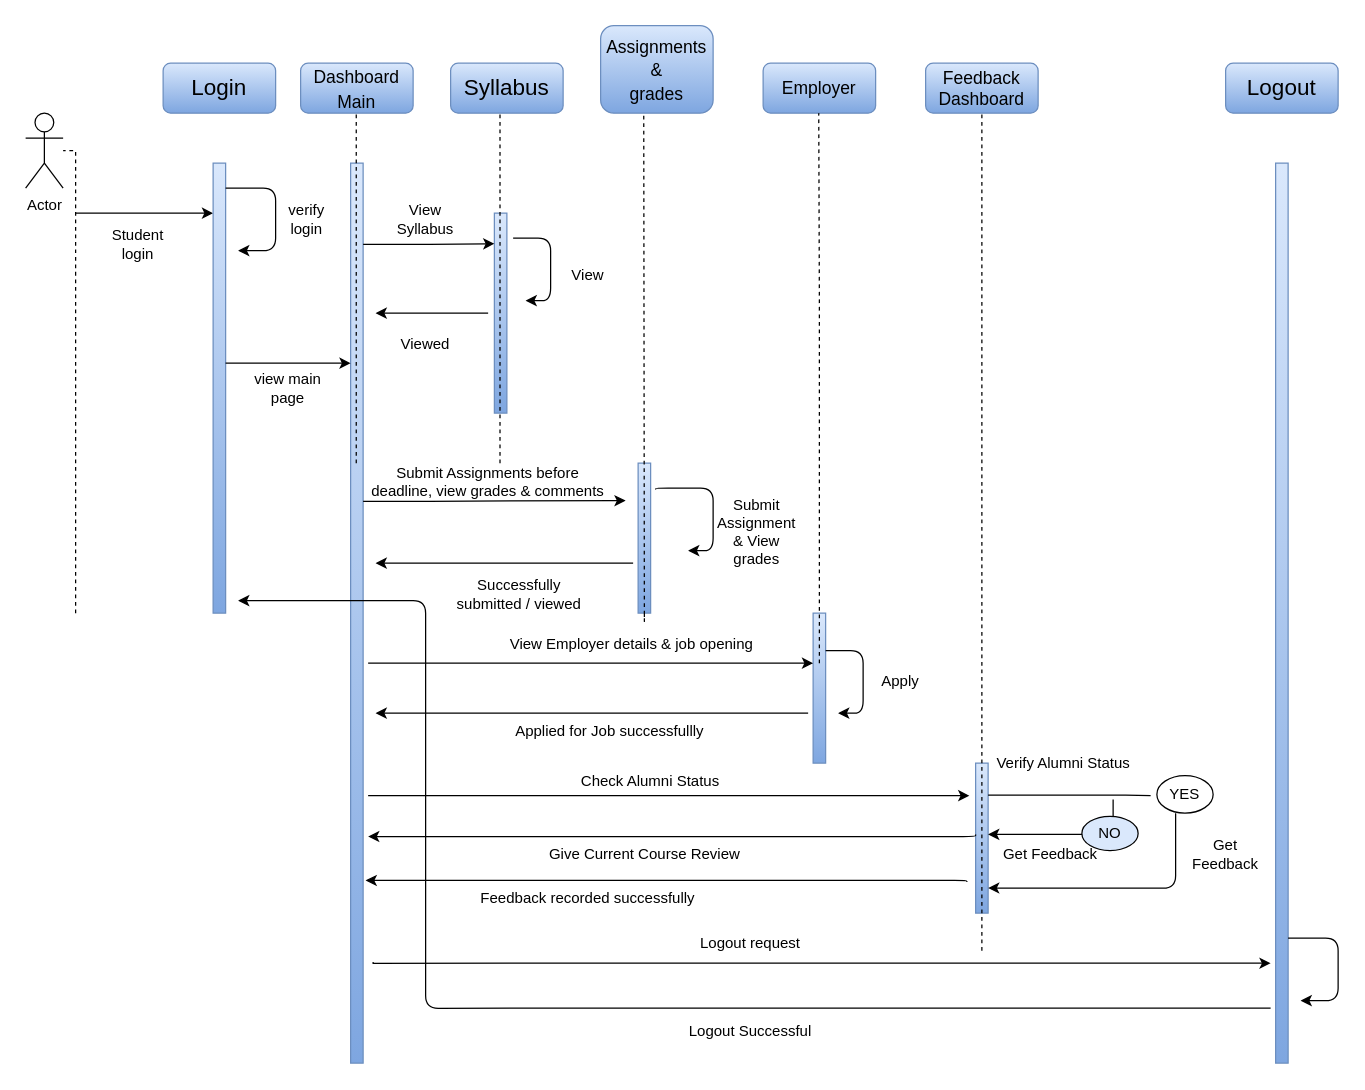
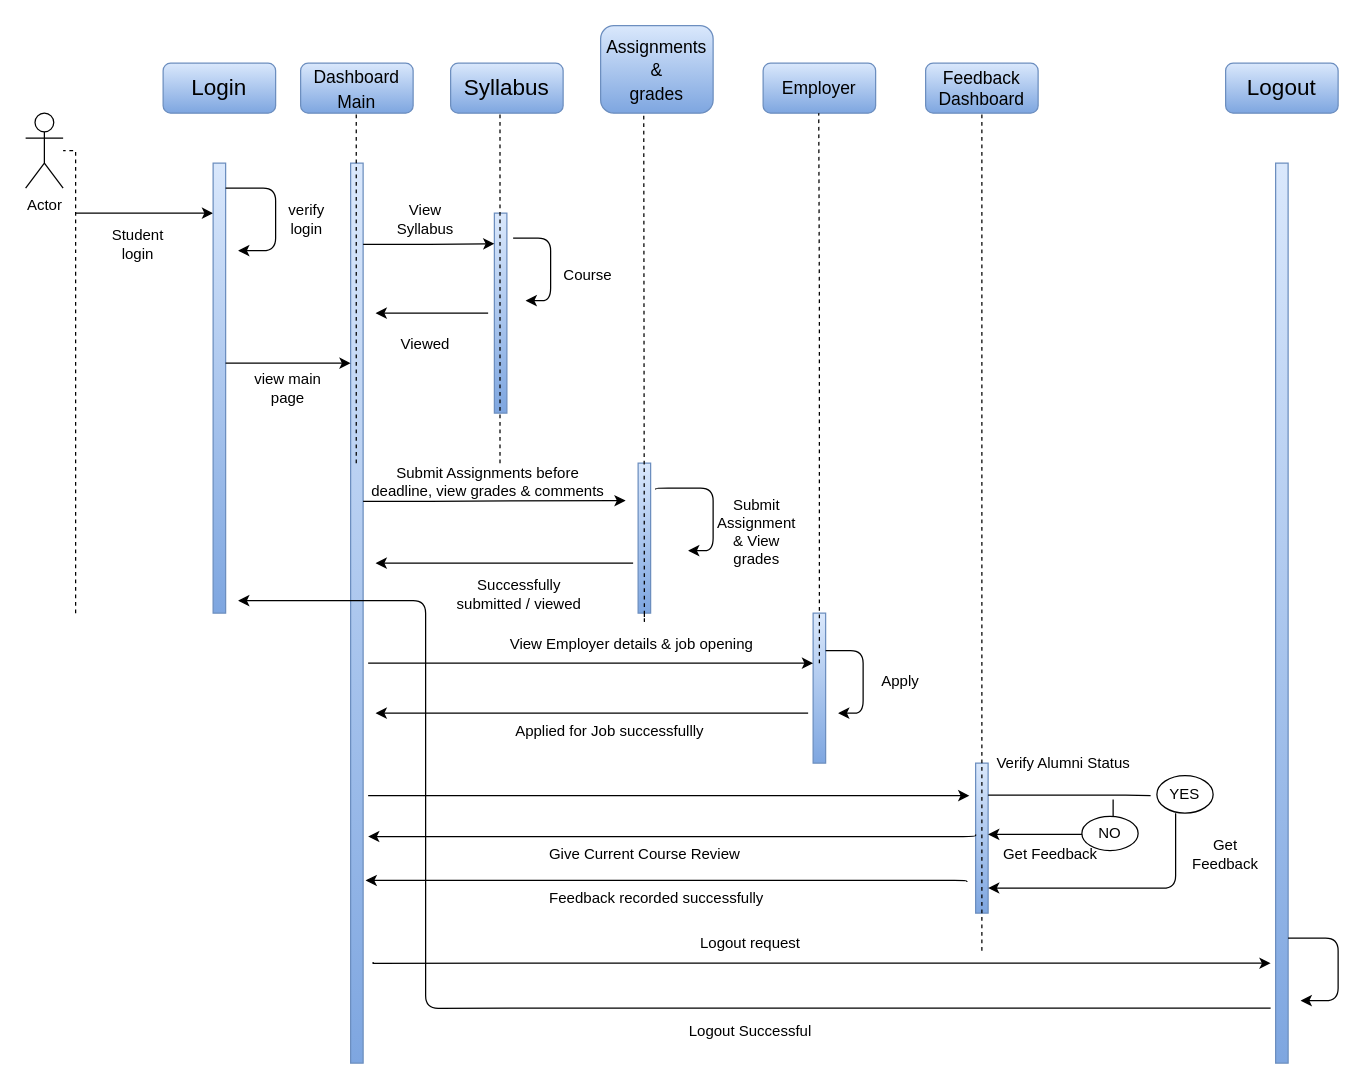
(588, 276) -> (588, 276)
(651, 782) -> none
(1110, 833) -> (1110, 833)
(588, 898) -> (657, 898)
